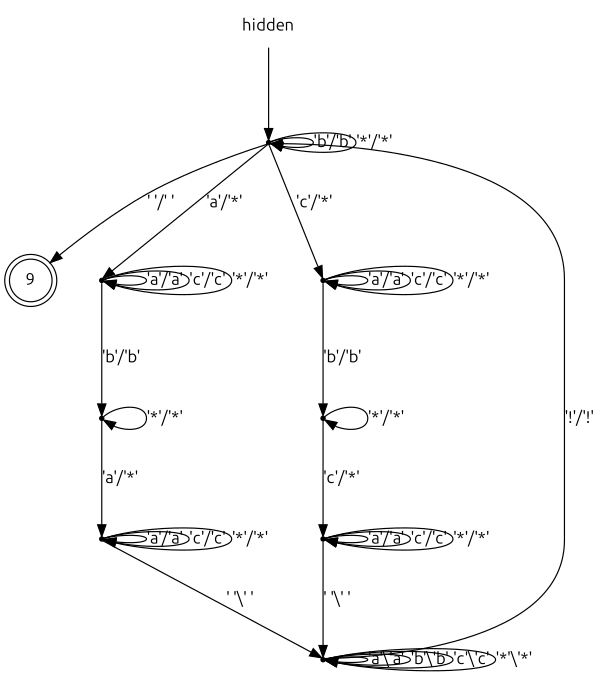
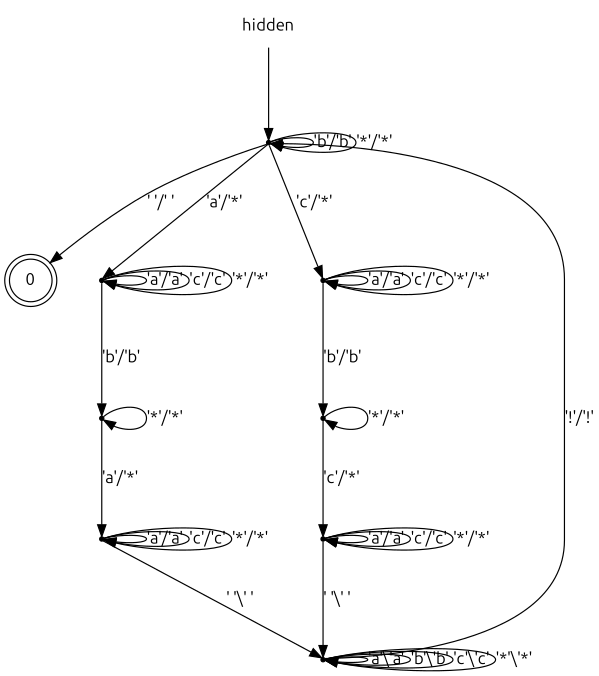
(31, 280) -> (31, 280)
